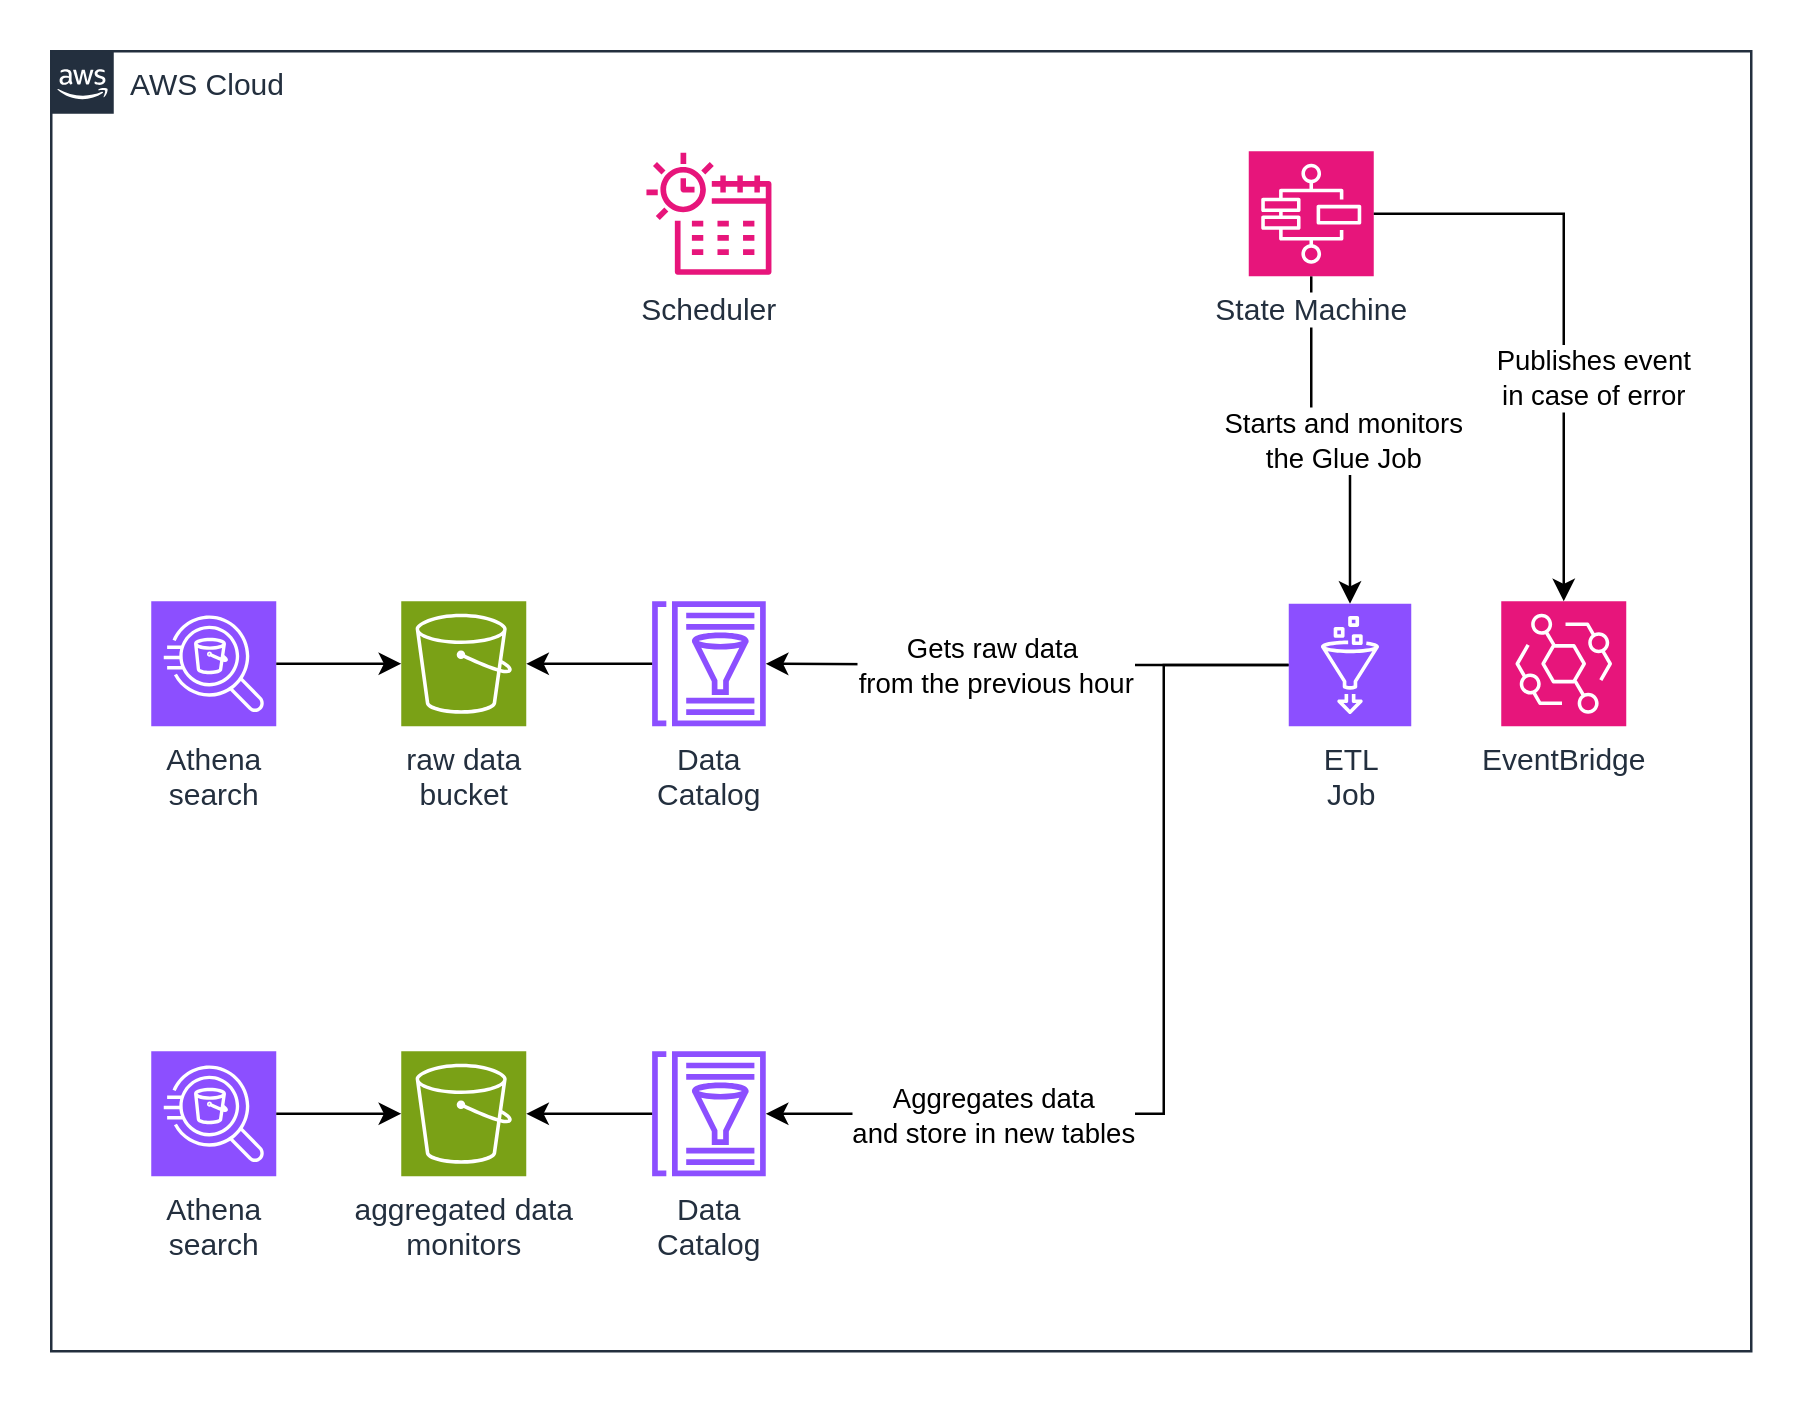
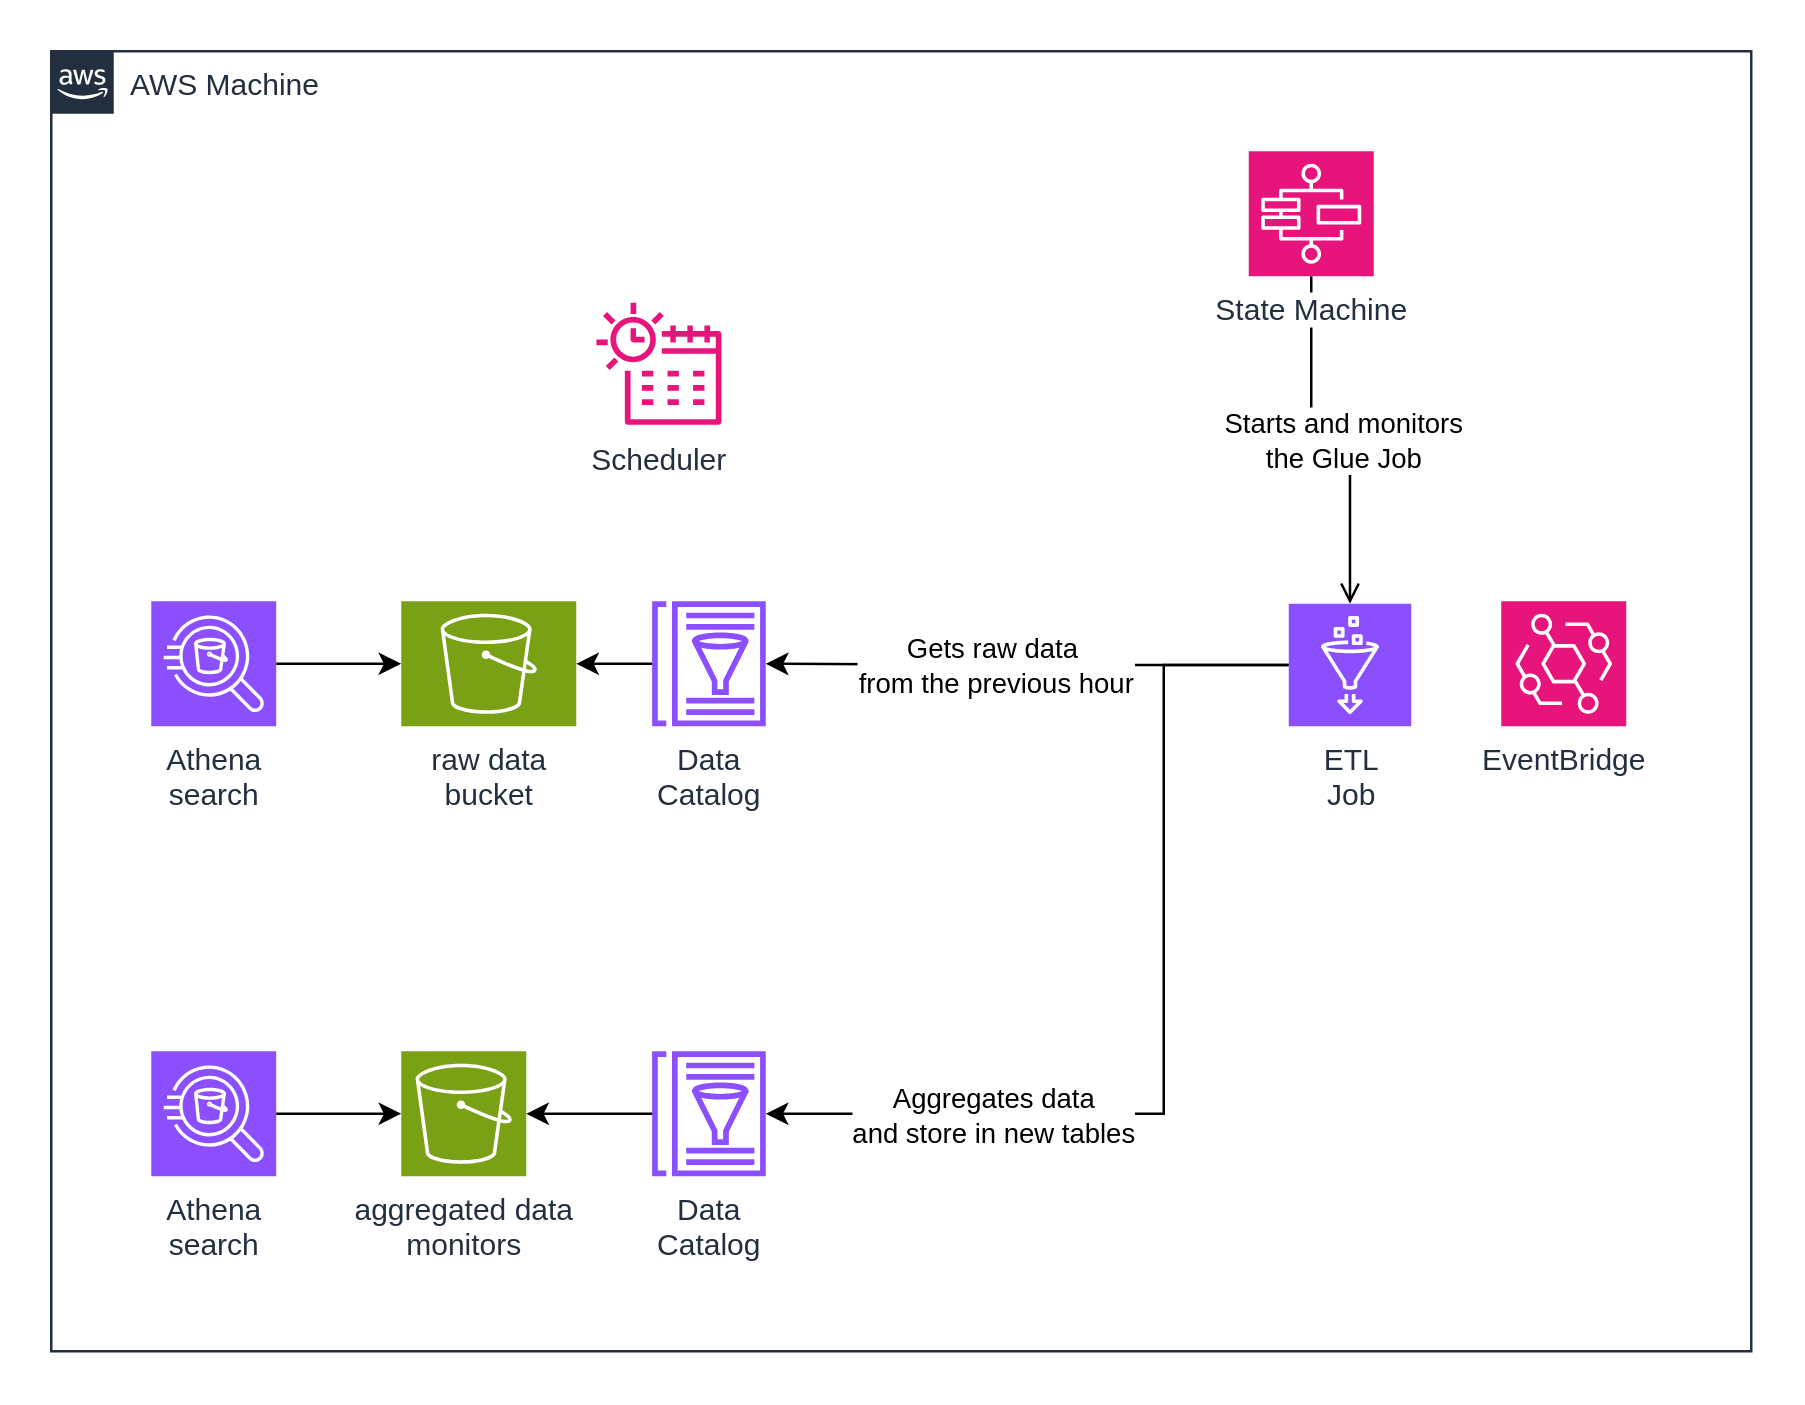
(199, 87) -> (216, 87)
(709, 214) -> (659, 364)
(1547, 214) -> none
(1350, 585) -> (1350, 589)
(464, 664) -> (489, 664)
